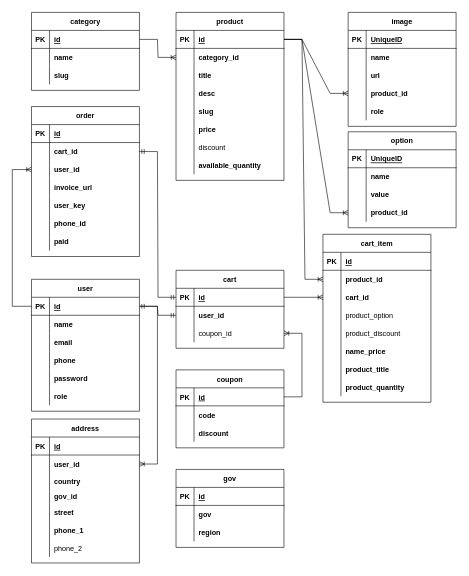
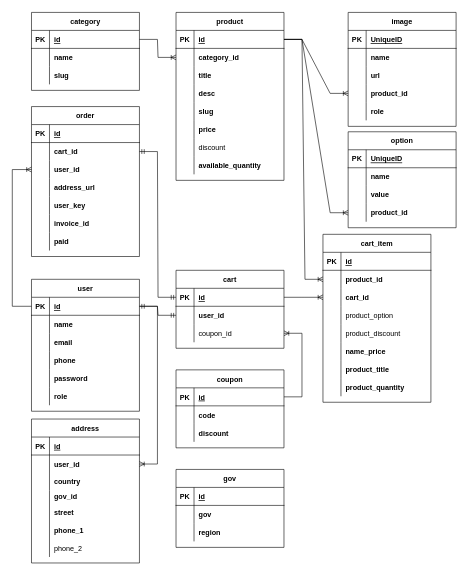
(73, 188) -> (75, 188)
(69, 224) -> (71, 224)
